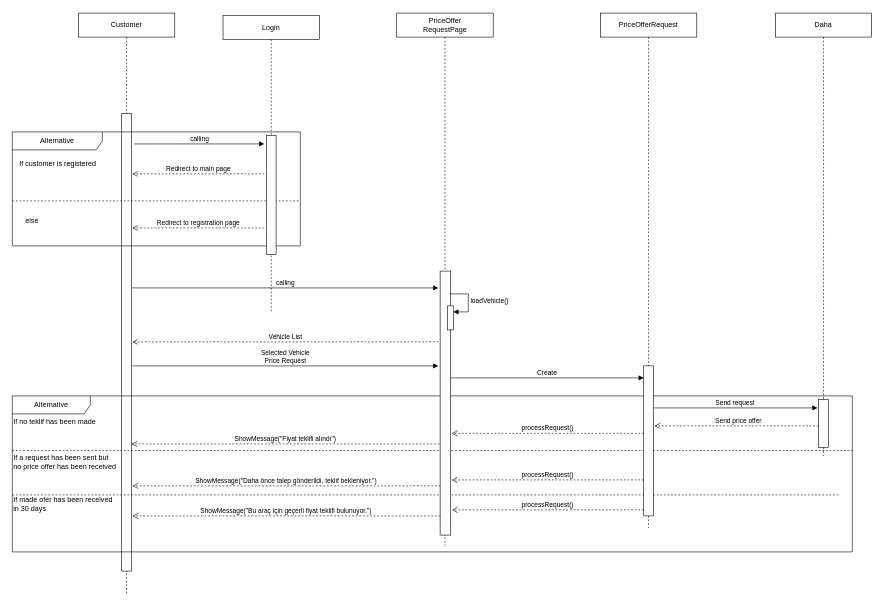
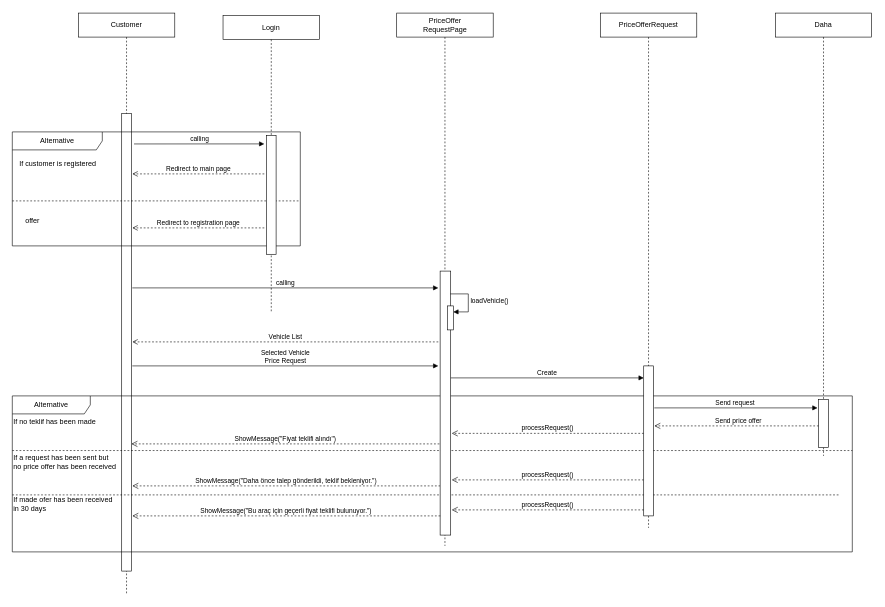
(33, 221) -> (36, 221)
